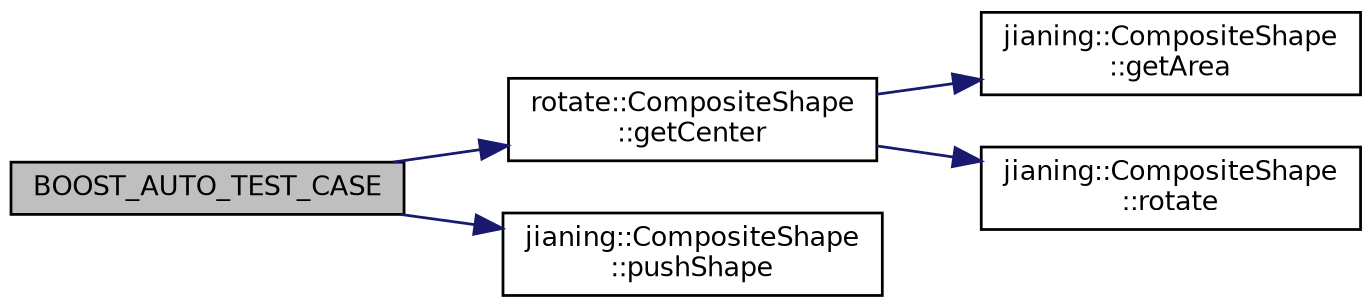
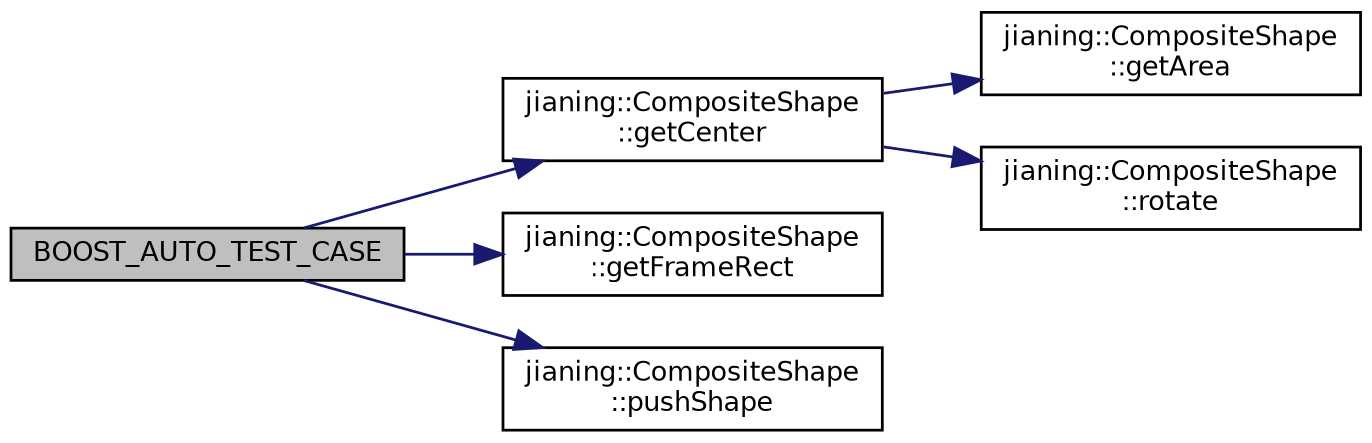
(693, 120) -> (693, 120)
none -> (693, 254)
